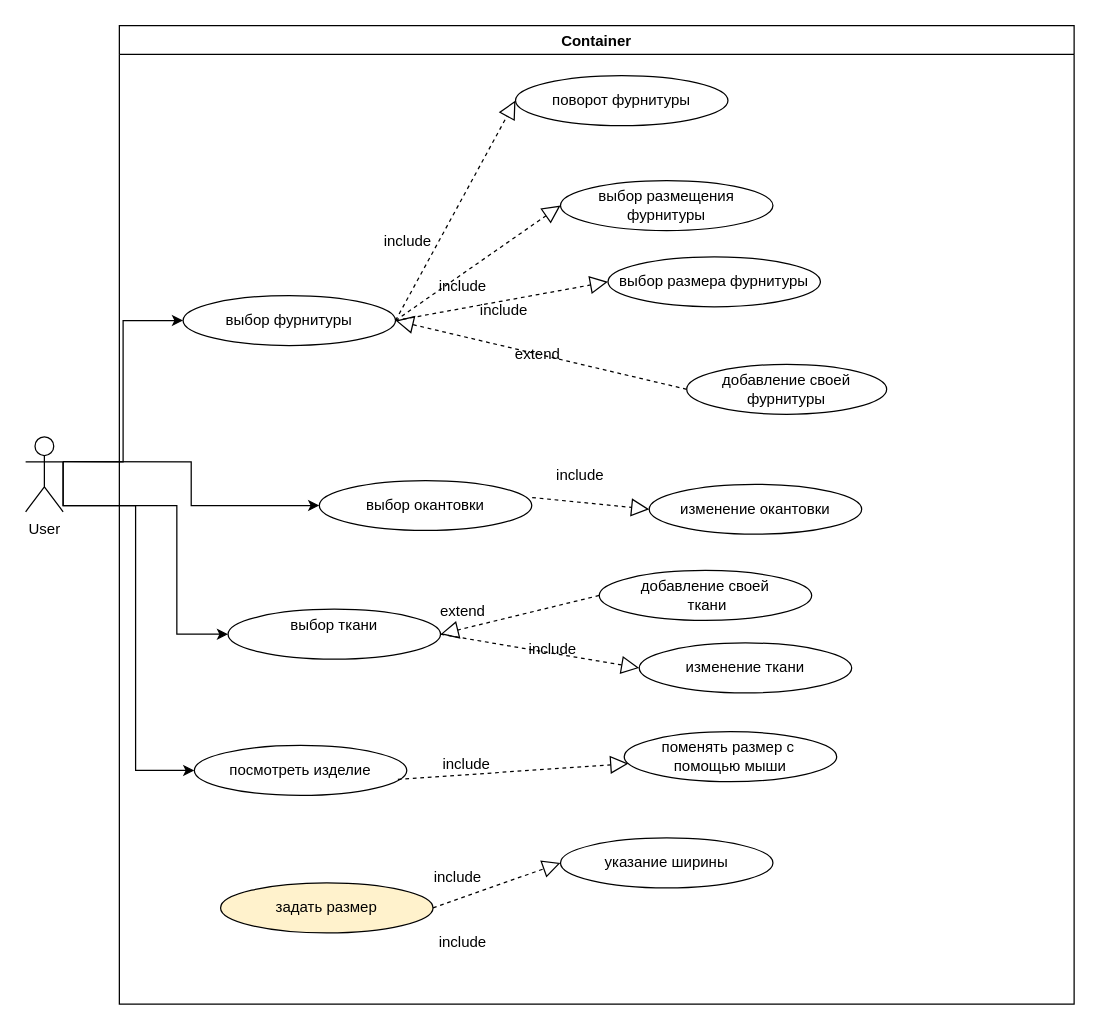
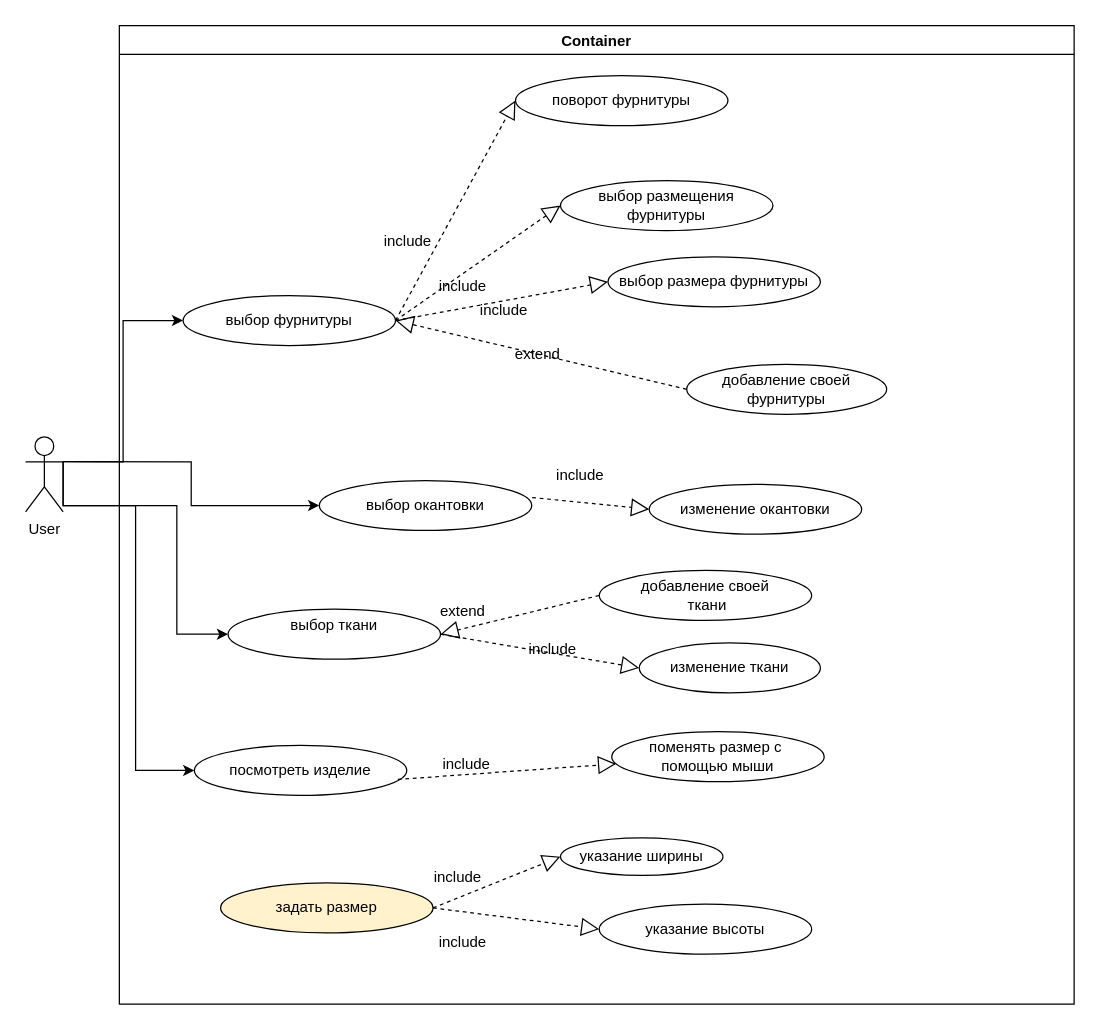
(746, 668) -> (730, 668)
(731, 757) -> (718, 757)
(667, 863) -> (642, 857)
none -> (509, 918)
none -> (706, 929)
